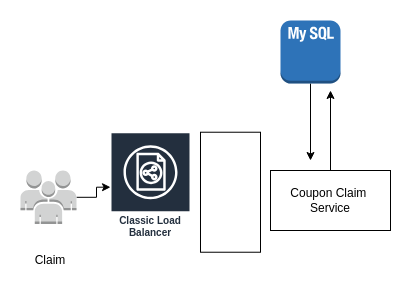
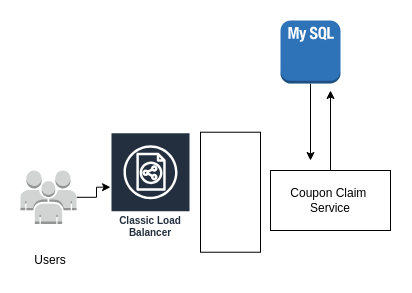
(51, 261) -> (51, 261)
